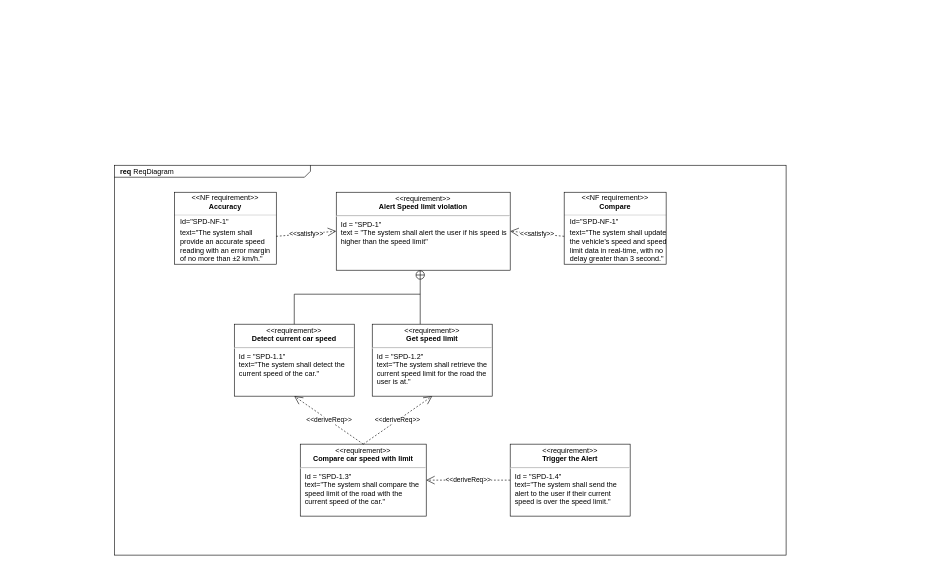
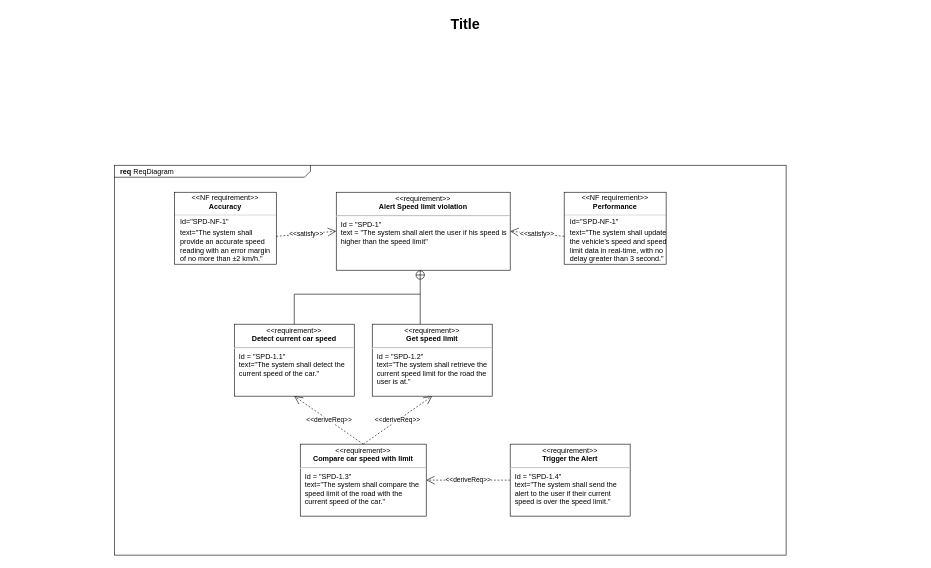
none -> (465, 24)
(615, 207) -> (615, 207)
